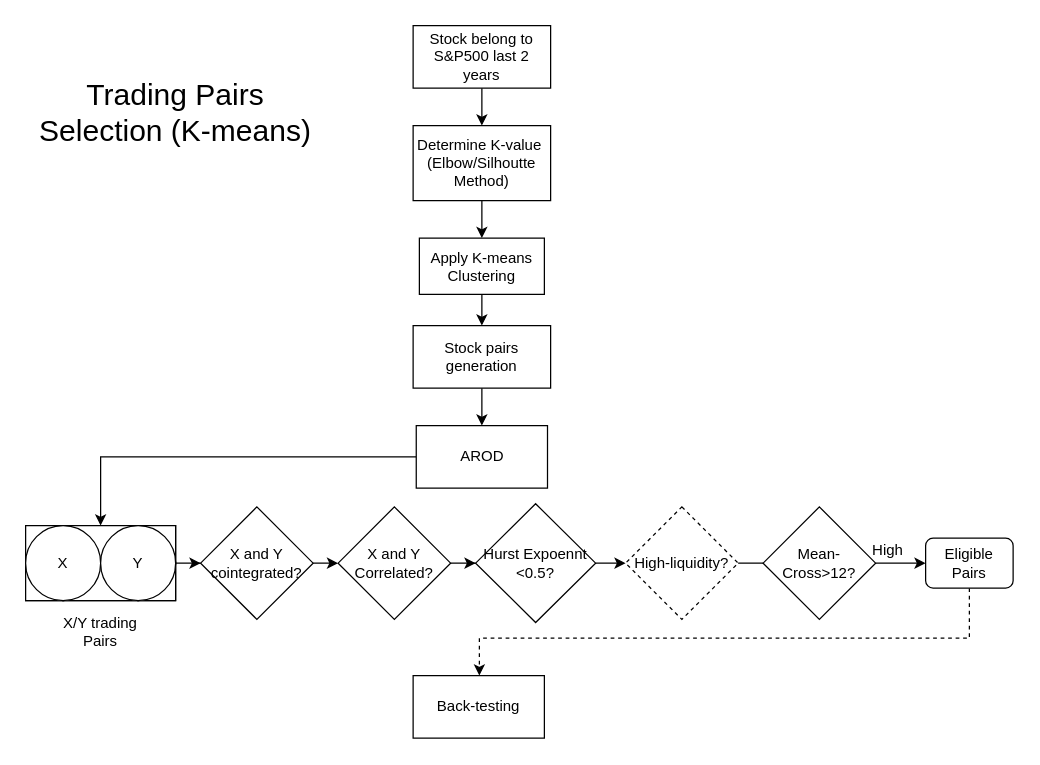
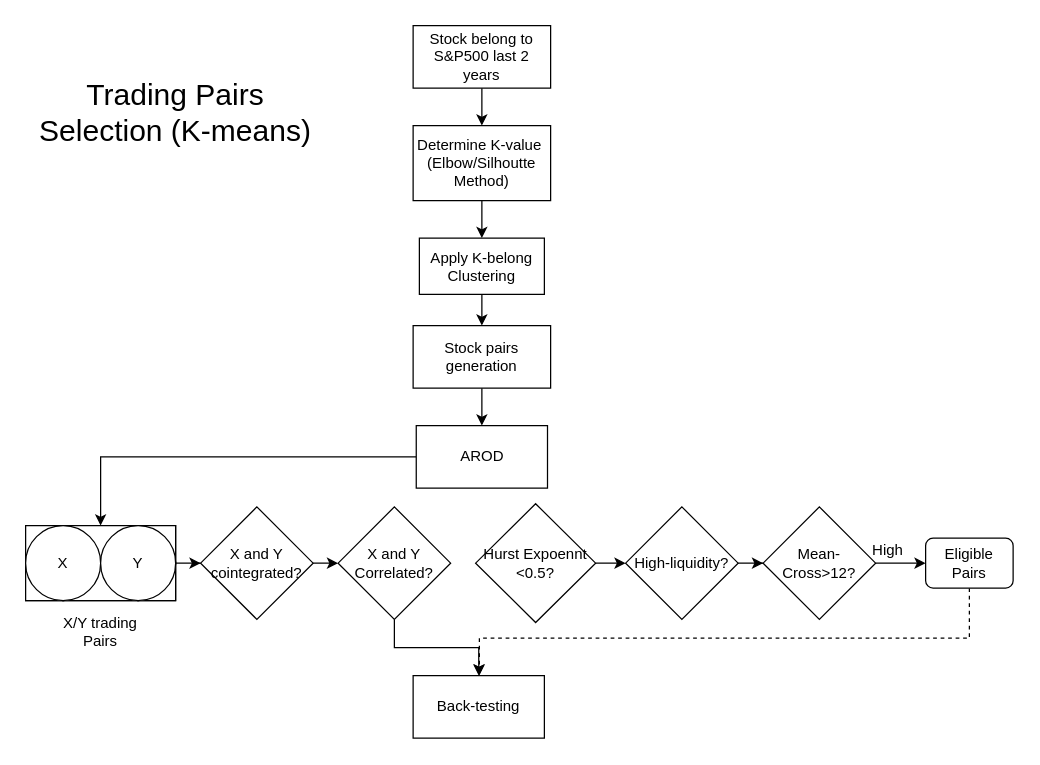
(482, 267) -> (482, 267)
(468, 563) -> (421, 648)
(682, 563) -> (682, 563)
(756, 563) -> (753, 563)
